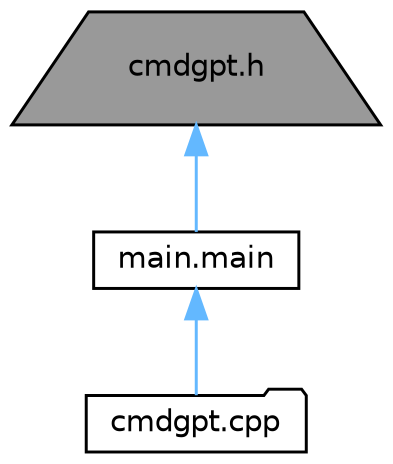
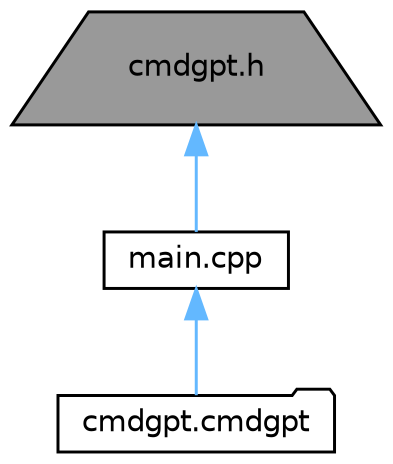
(196, 260) -> (196, 260)
(196, 424) -> (196, 424)
